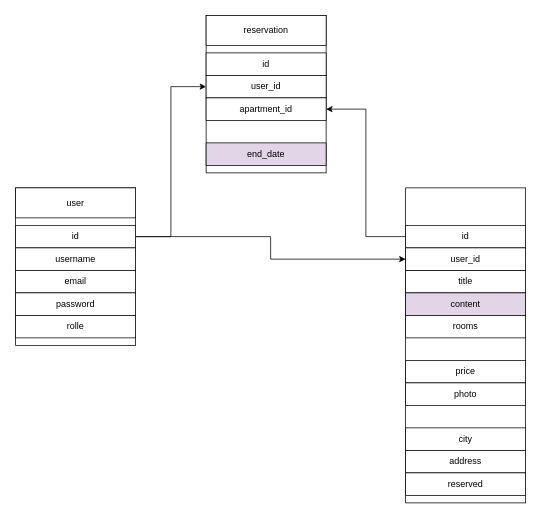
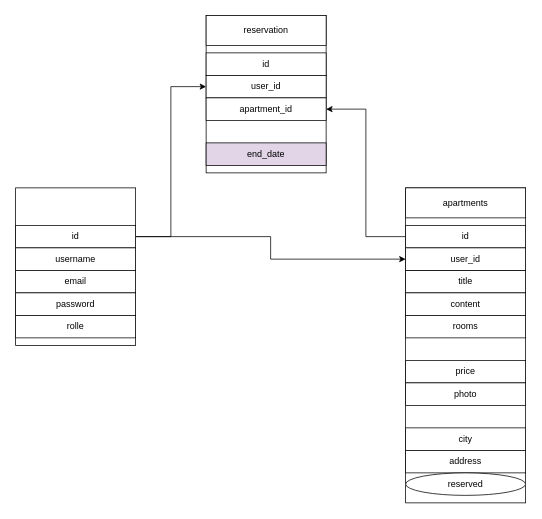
(75, 203) -> none
none -> (465, 203)
(465, 304) -> (465, 304)
(465, 484) -> (465, 484)
